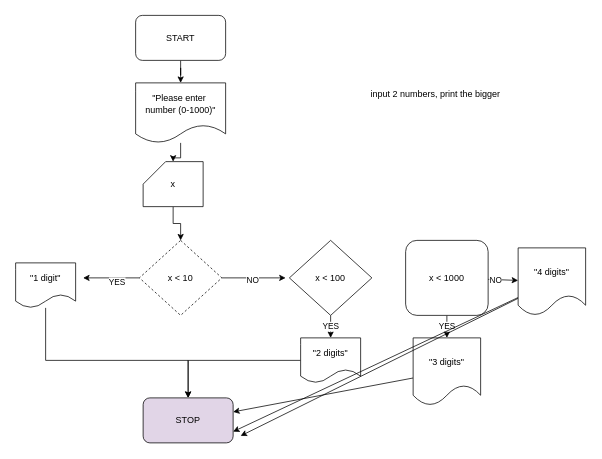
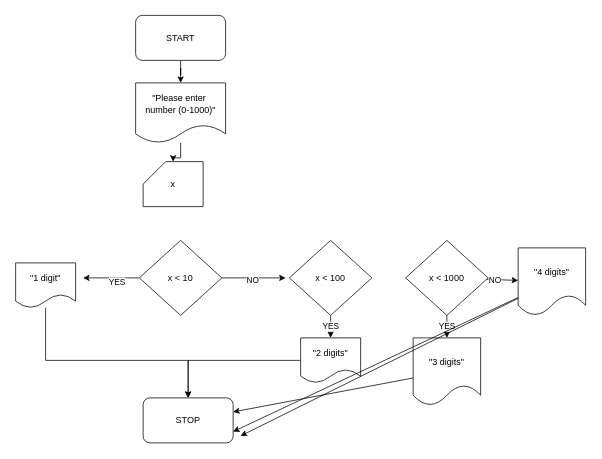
(435, 94) -> none
(180, 225) -> none
(180, 278) -> (180, 278)
(447, 278) -> (447, 278)
(188, 420) -> (188, 420)
